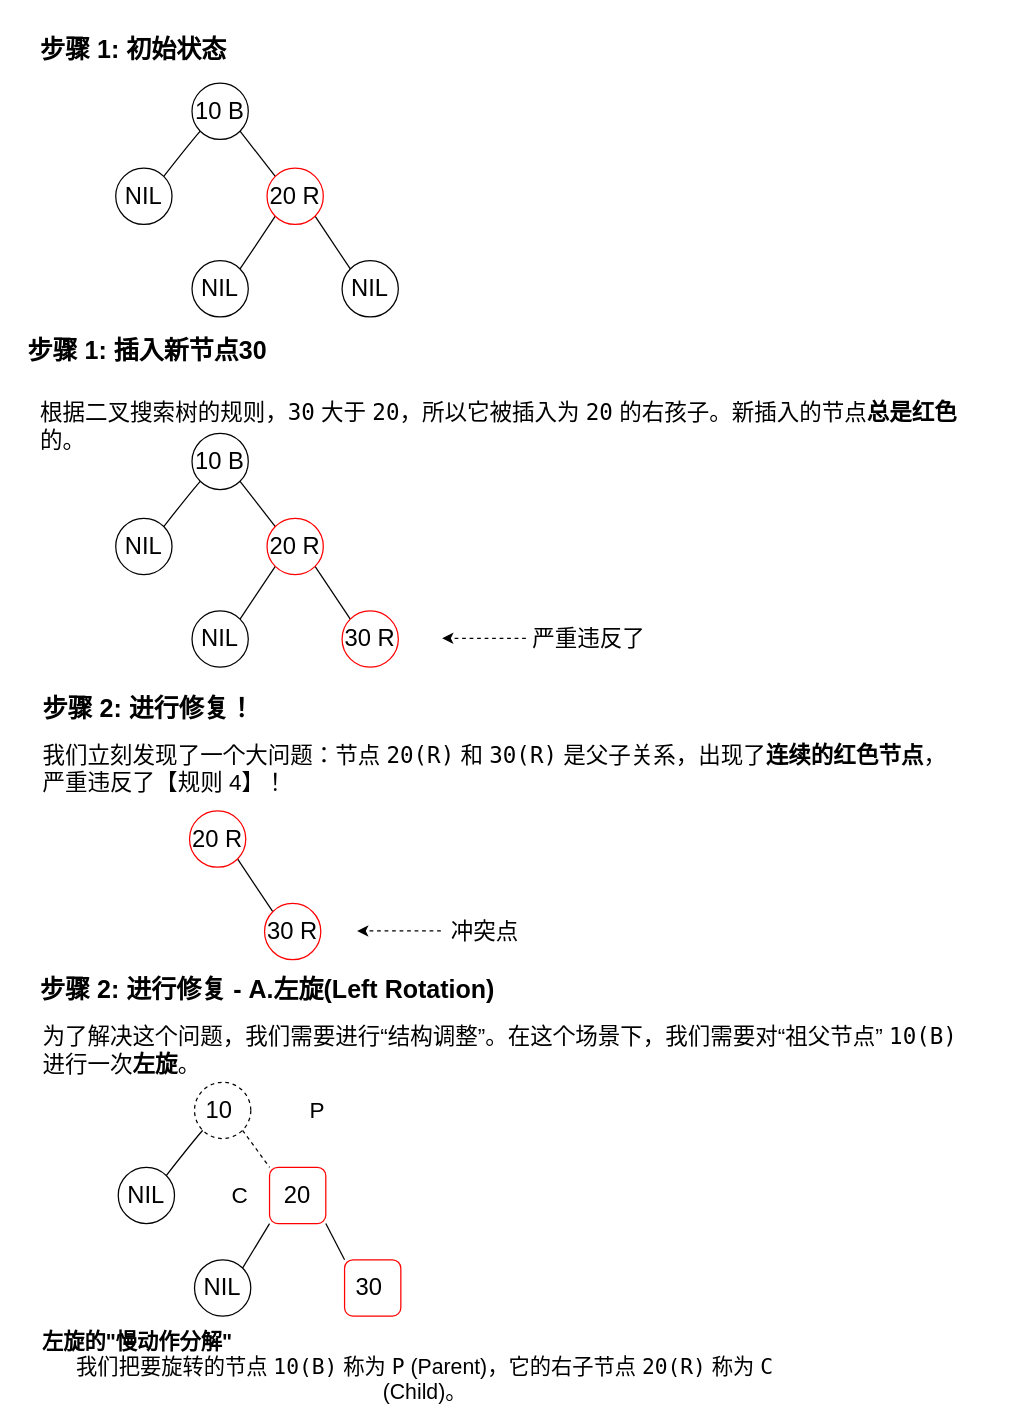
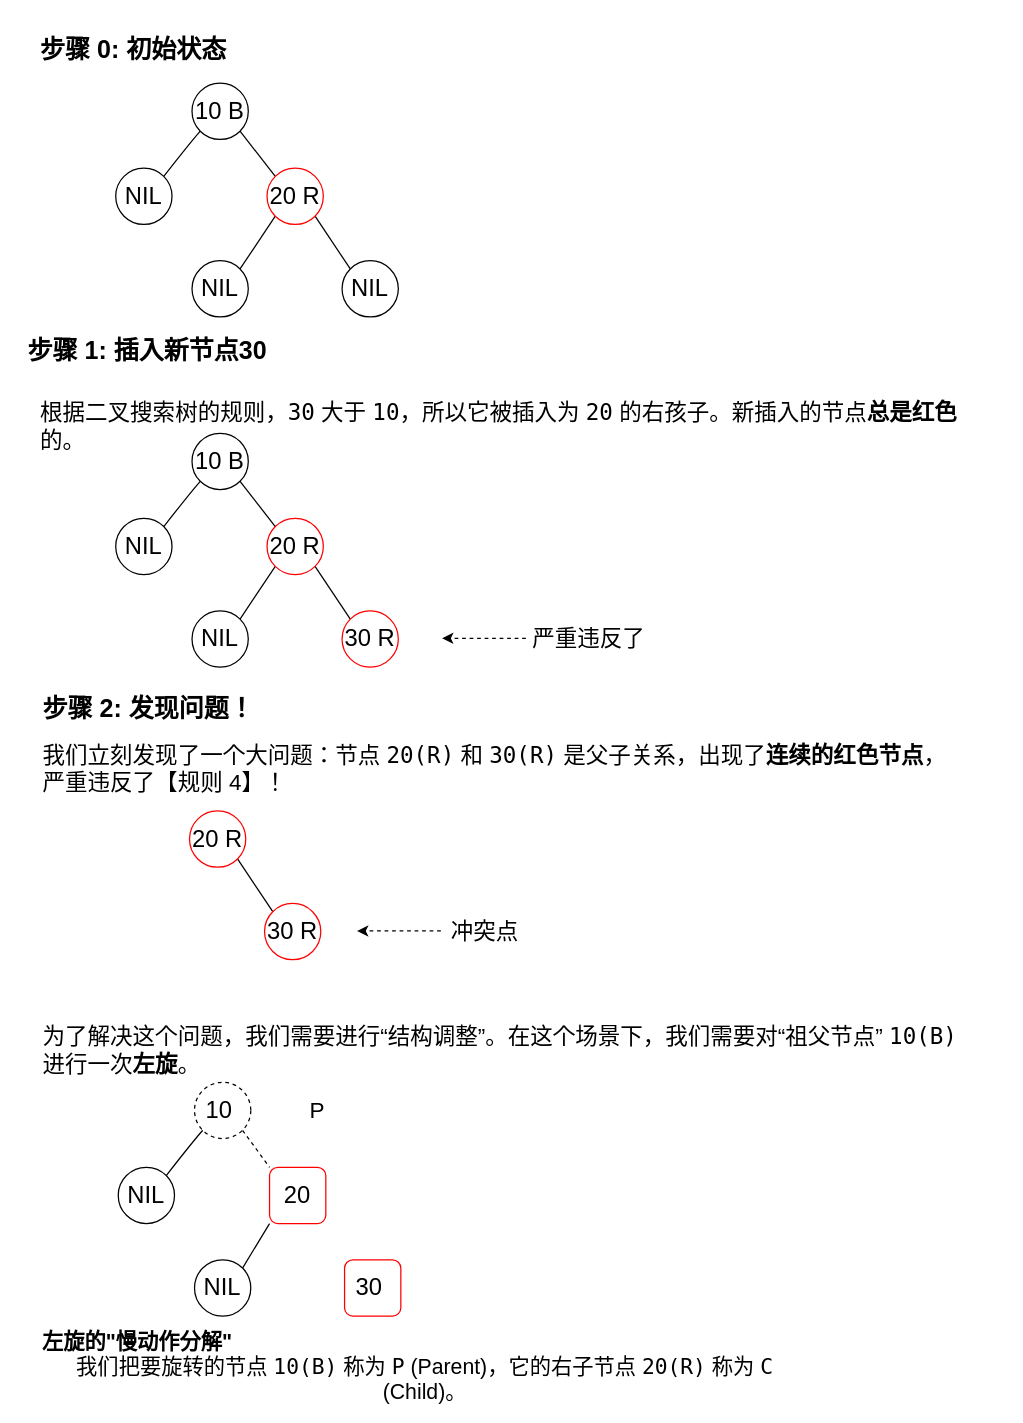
(134, 49) -> (134, 49)
(518, 426) -> (518, 426)
(149, 708) -> (149, 708)
(311, 988) -> none
(240, 1195) -> none
(335, 1241) -> none
